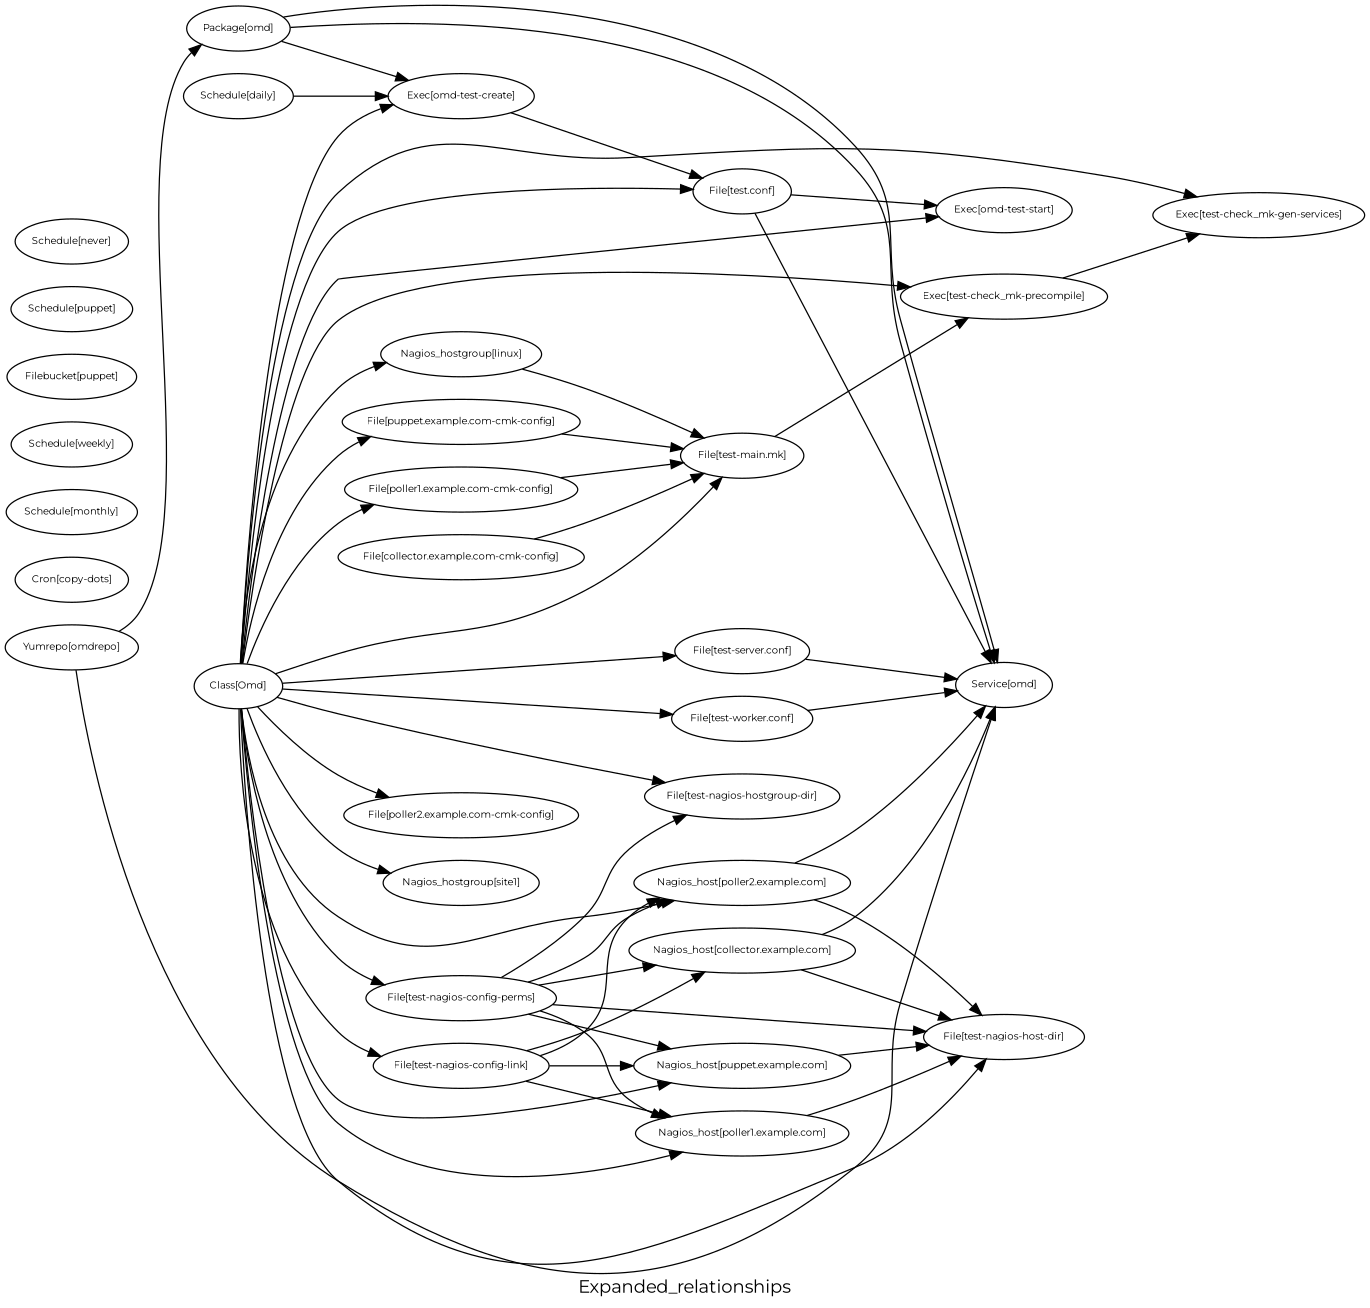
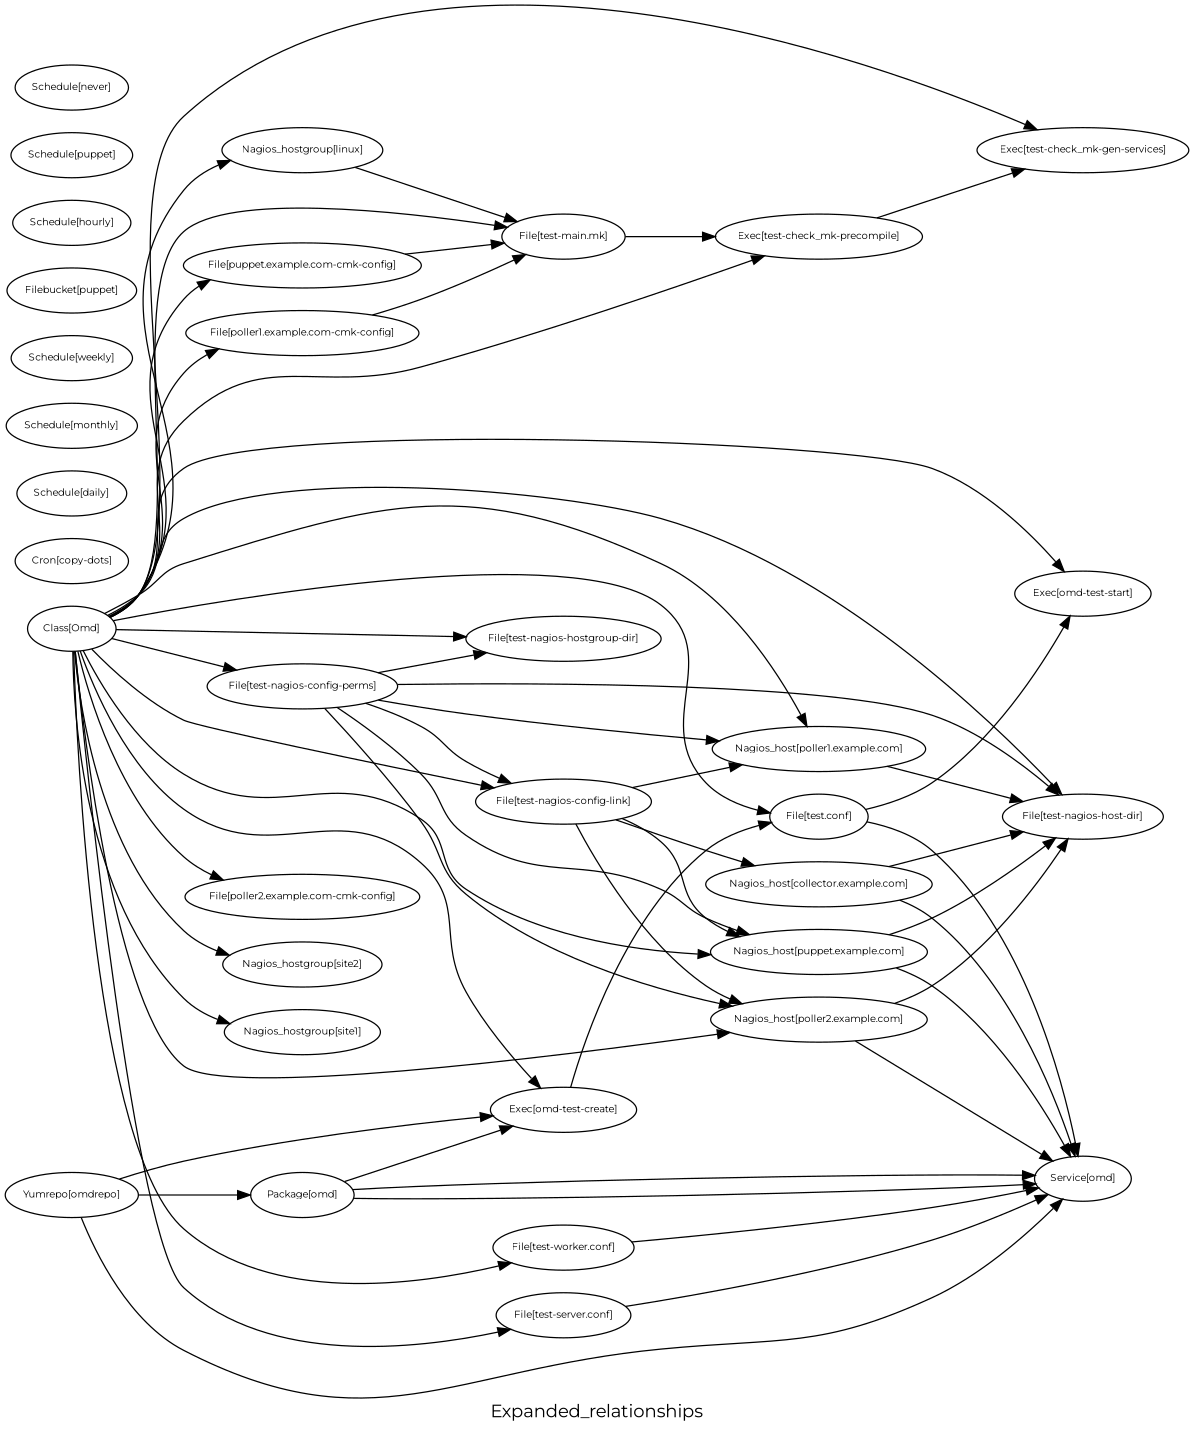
(334, 96) -> (298, 1140)
none -> (72, 223)
(461, 557) -> none
none -> (302, 965)
(591, 976) -> (435, 736)
none -> (994, 1043)
